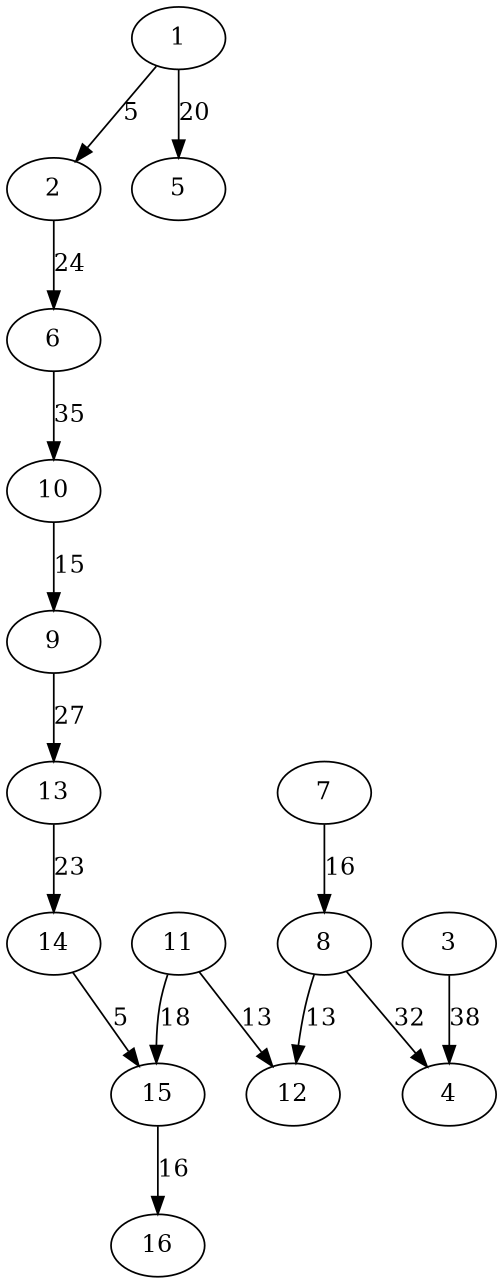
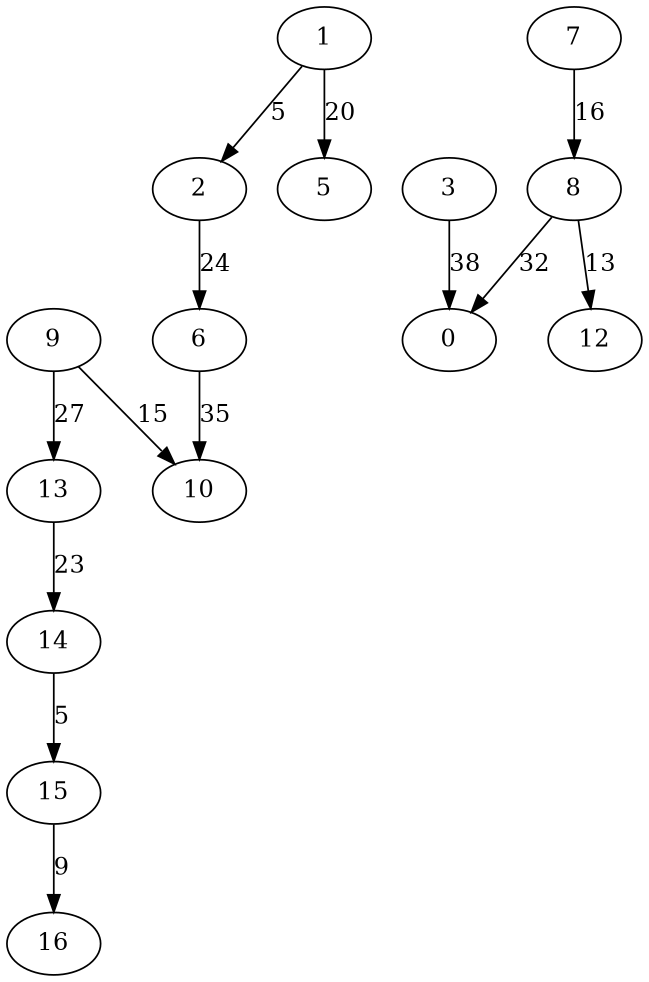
(54, 558) -> (120, 409)
(179, 944) -> none
(449, 1095) -> (449, 340)
(174, 1170) -> (62, 868)
